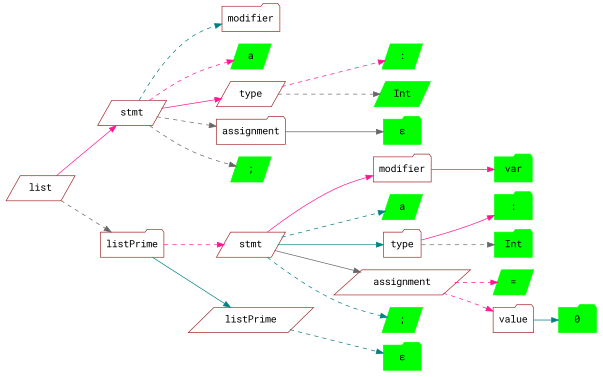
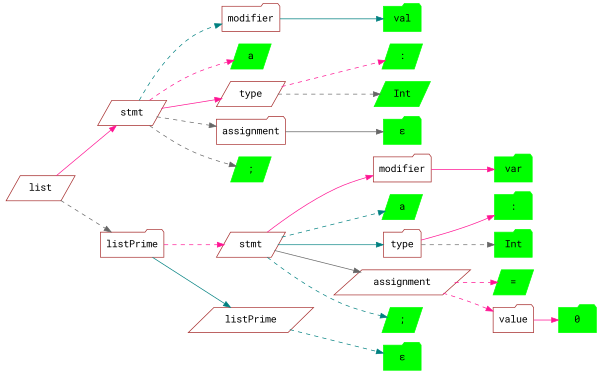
none -> (402, 19)
(543, 320) -> (543, 320)
